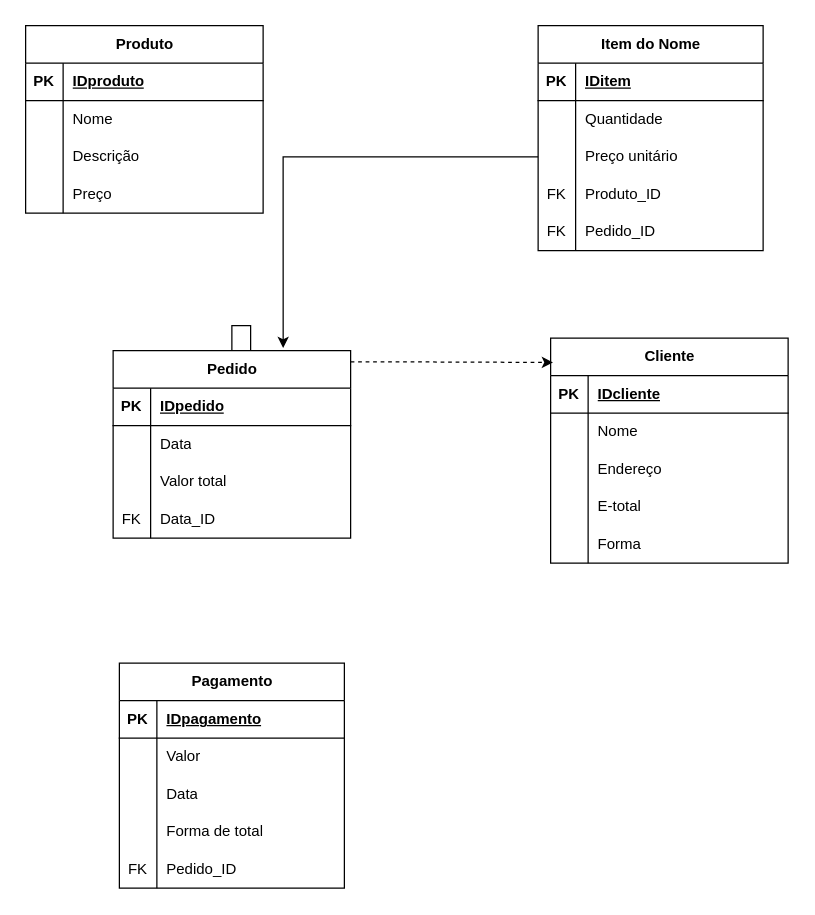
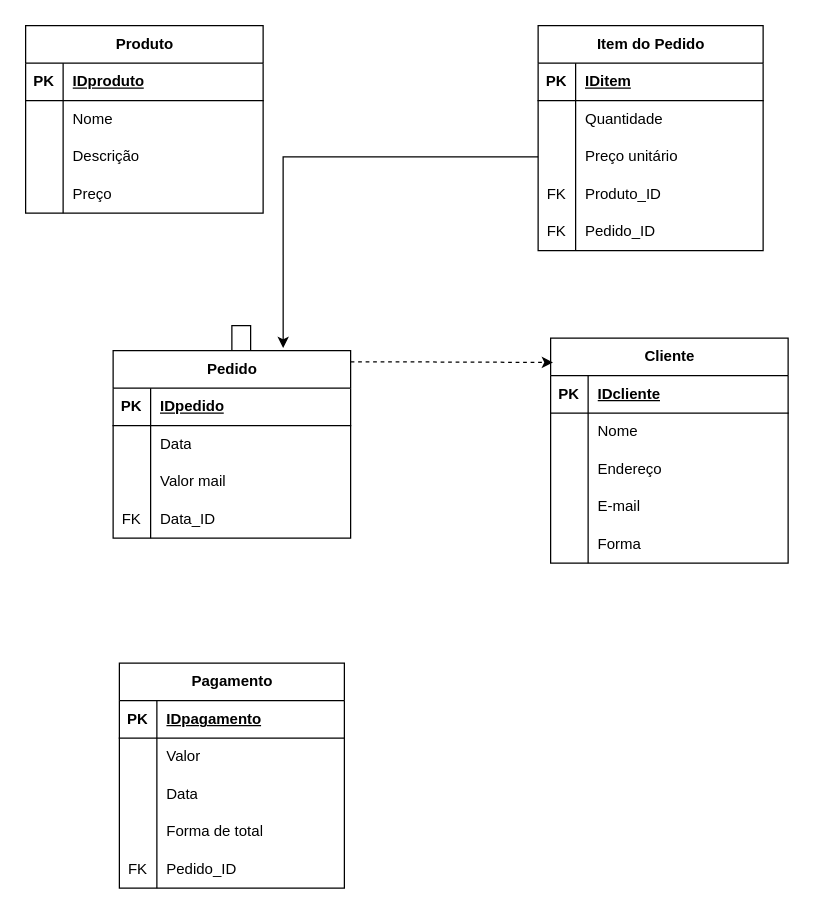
(651, 44) -> (651, 44)
(201, 482) -> (195, 482)
(626, 507) -> (619, 507)
